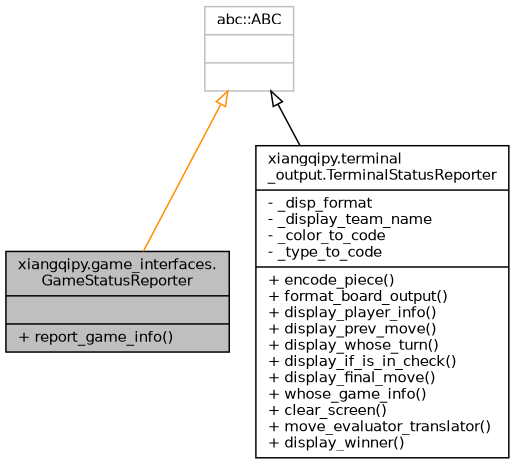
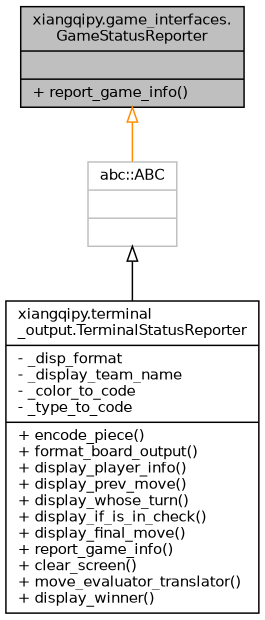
(182, 178) -> (132, 142)
(348, 394) -> (96, 550)
